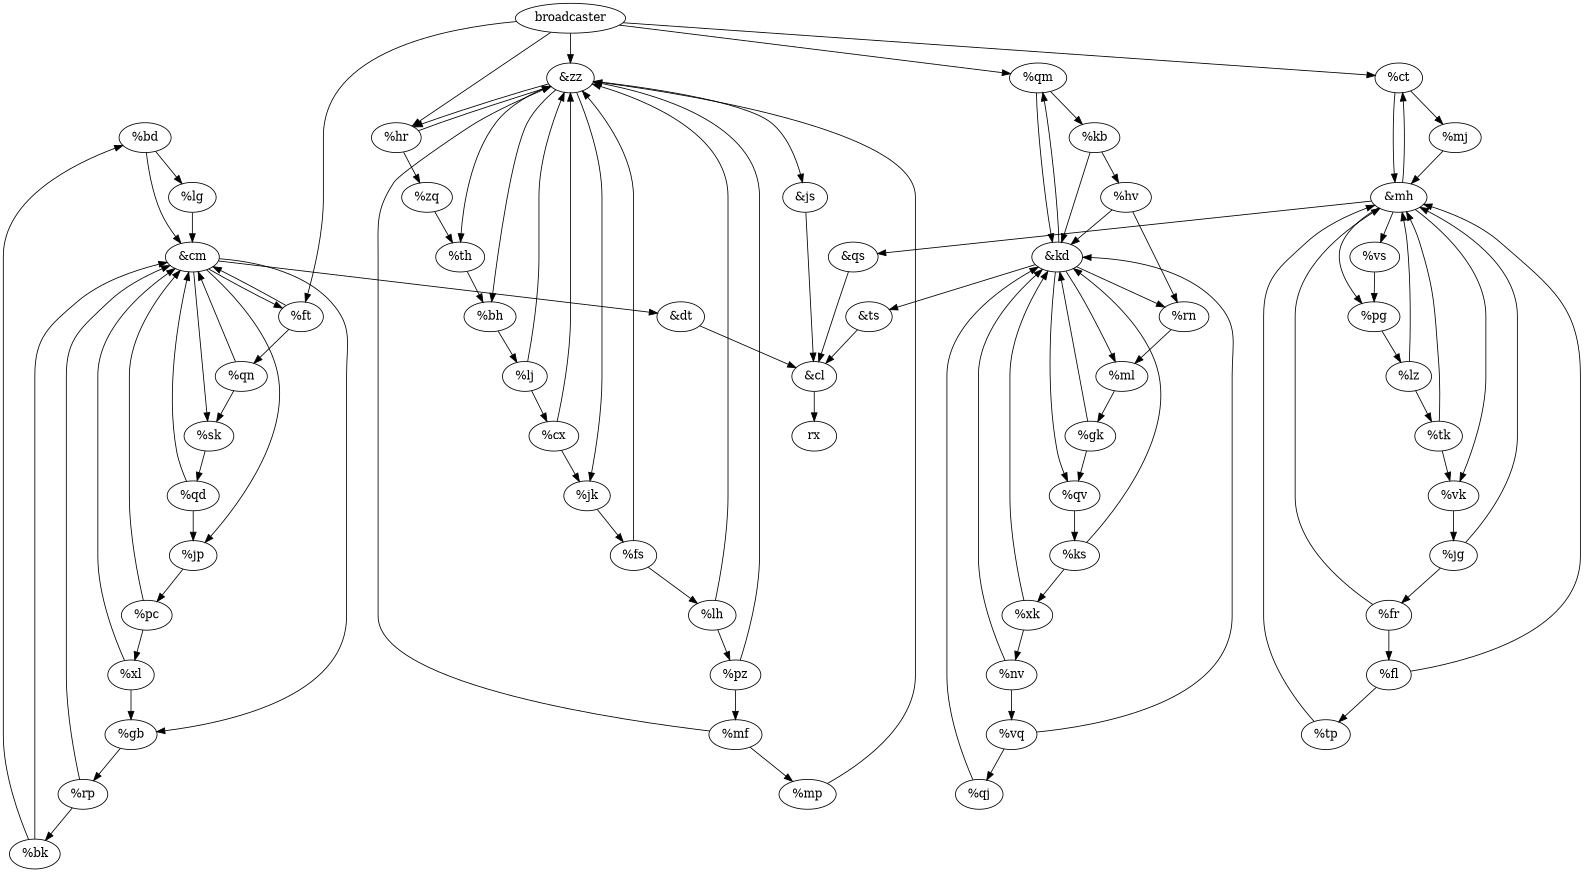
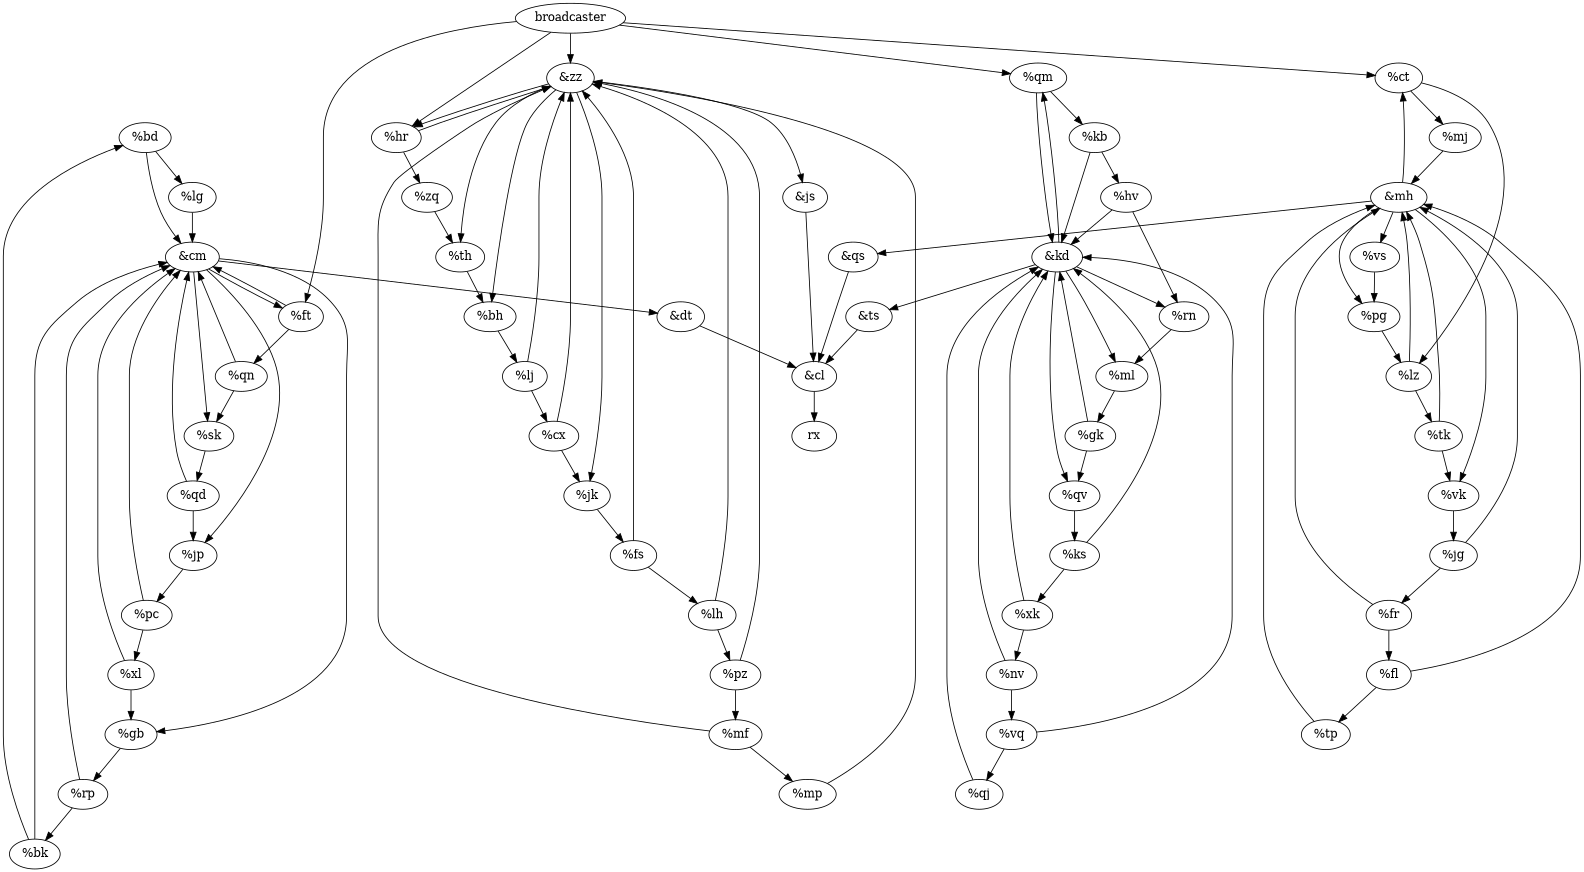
(1393, 133) -> (1501, 208)
